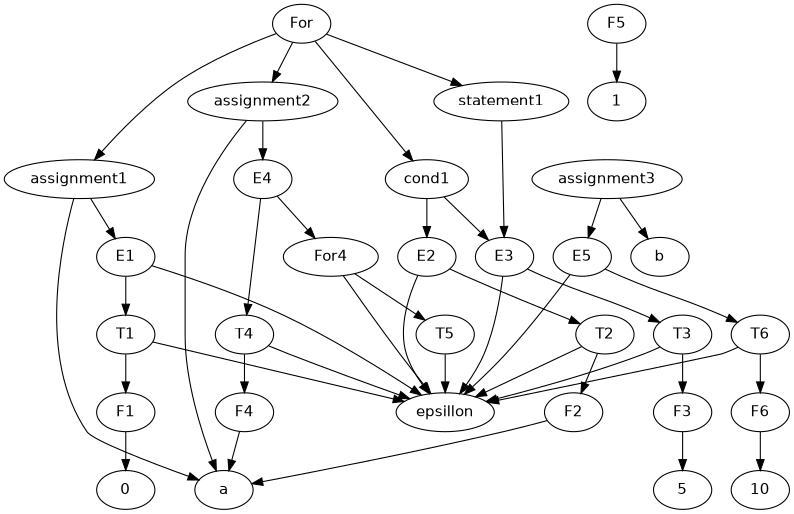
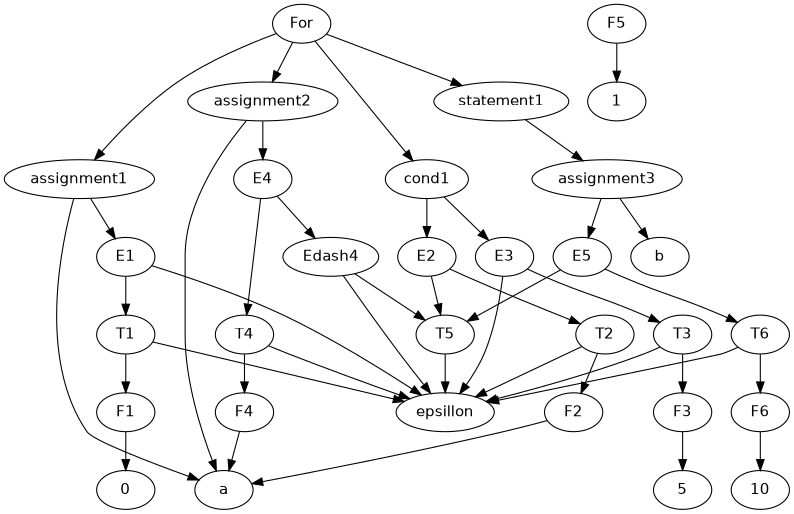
(503, 174) -> (550, 137)
(331, 257) -> (331, 257)
(404, 331) -> (435, 290)
(524, 333) -> (521, 292)
